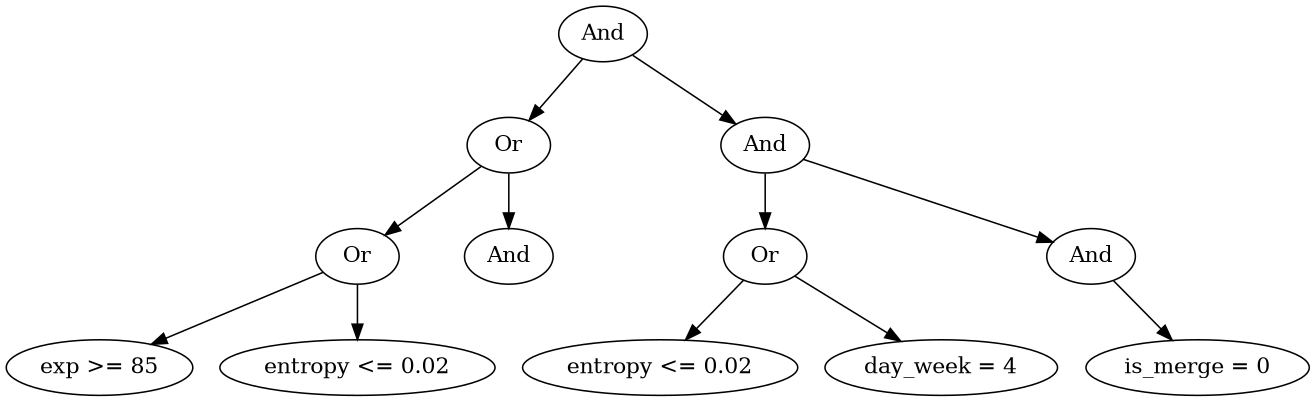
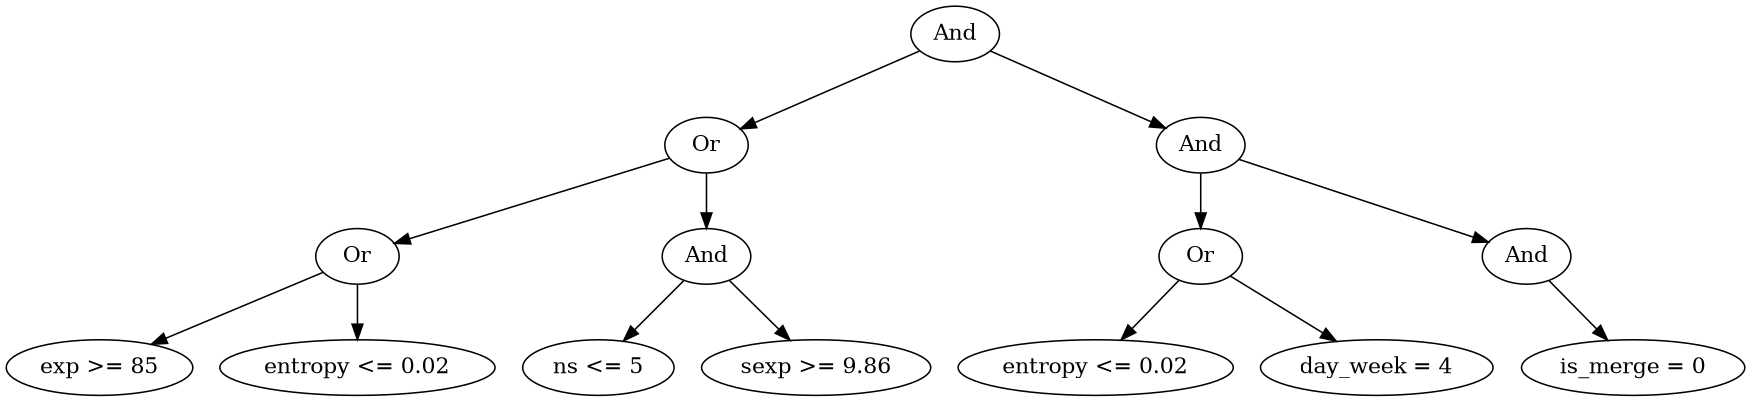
none -> (598, 368)
none -> (816, 368)
